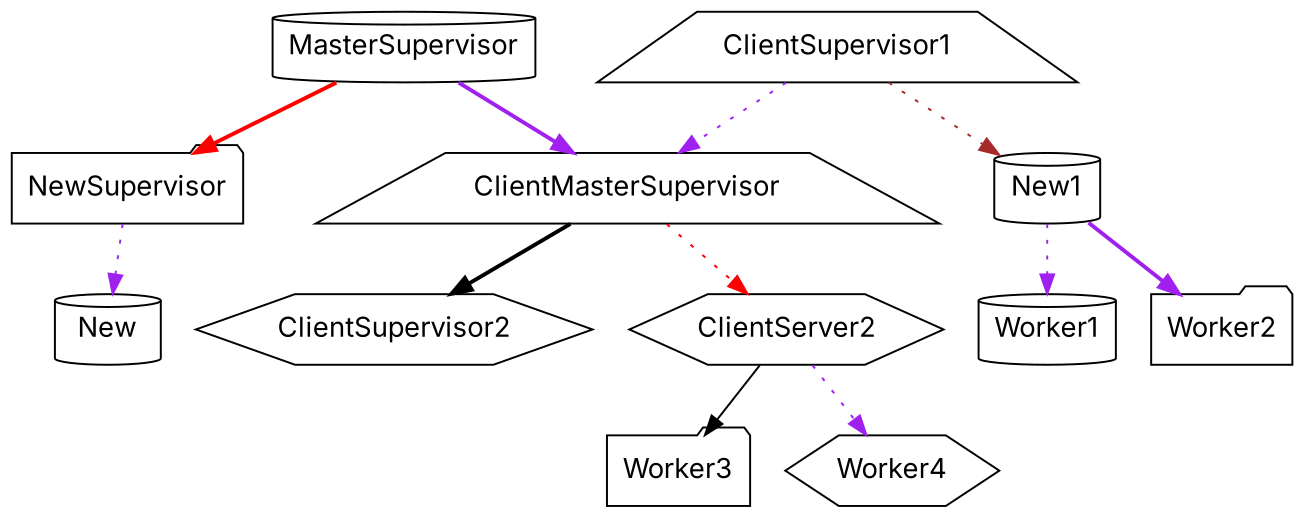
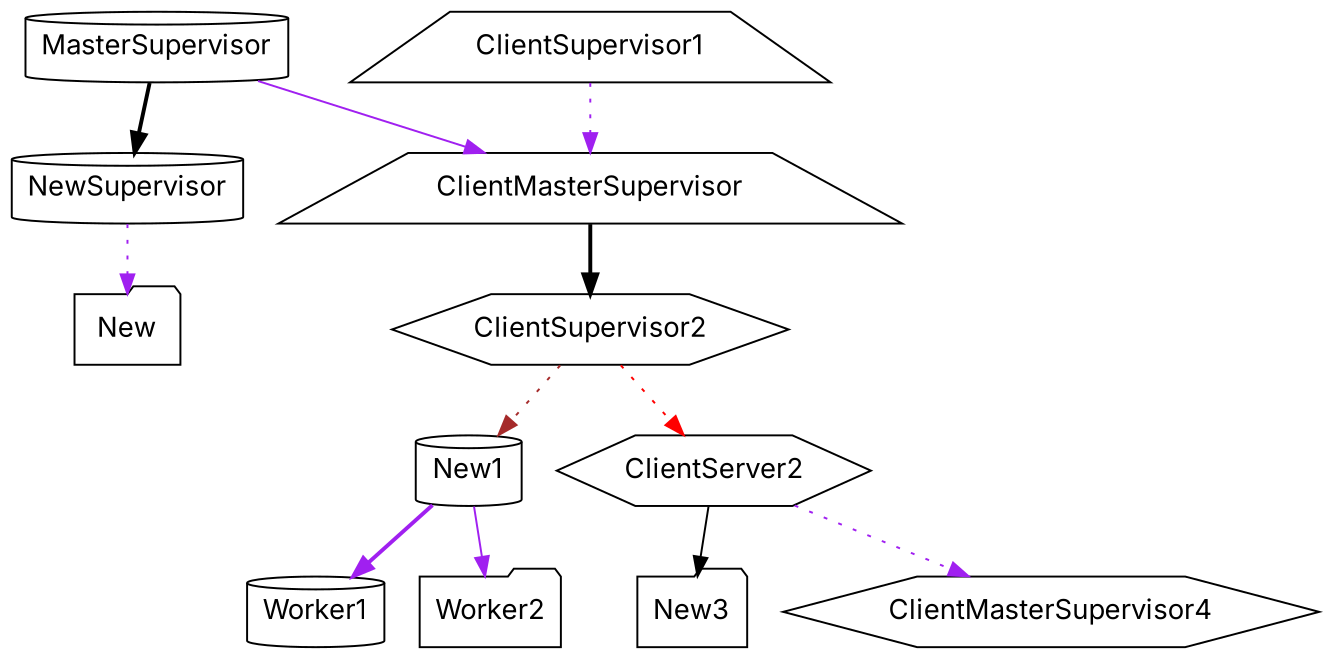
(507, 112) -> (362, 114)
(275, 113) -> (144, 108)
(936, 113) -> (536, 393)
(127, 188) -> (127, 188)
(1047, 249) -> (400, 534)
(1126, 252) -> (478, 532)
(700, 253) -> (646, 393)
(108, 329) -> (127, 329)
(679, 471) -> (692, 612)
(892, 471) -> (1051, 612)
